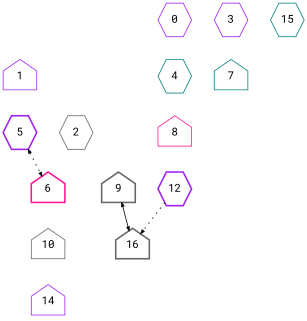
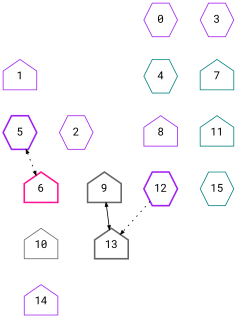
(76, 133) -> (76, 133)
(175, 133) -> (161, 133)
none -> (217, 133)
(133, 245) -> (111, 245)
